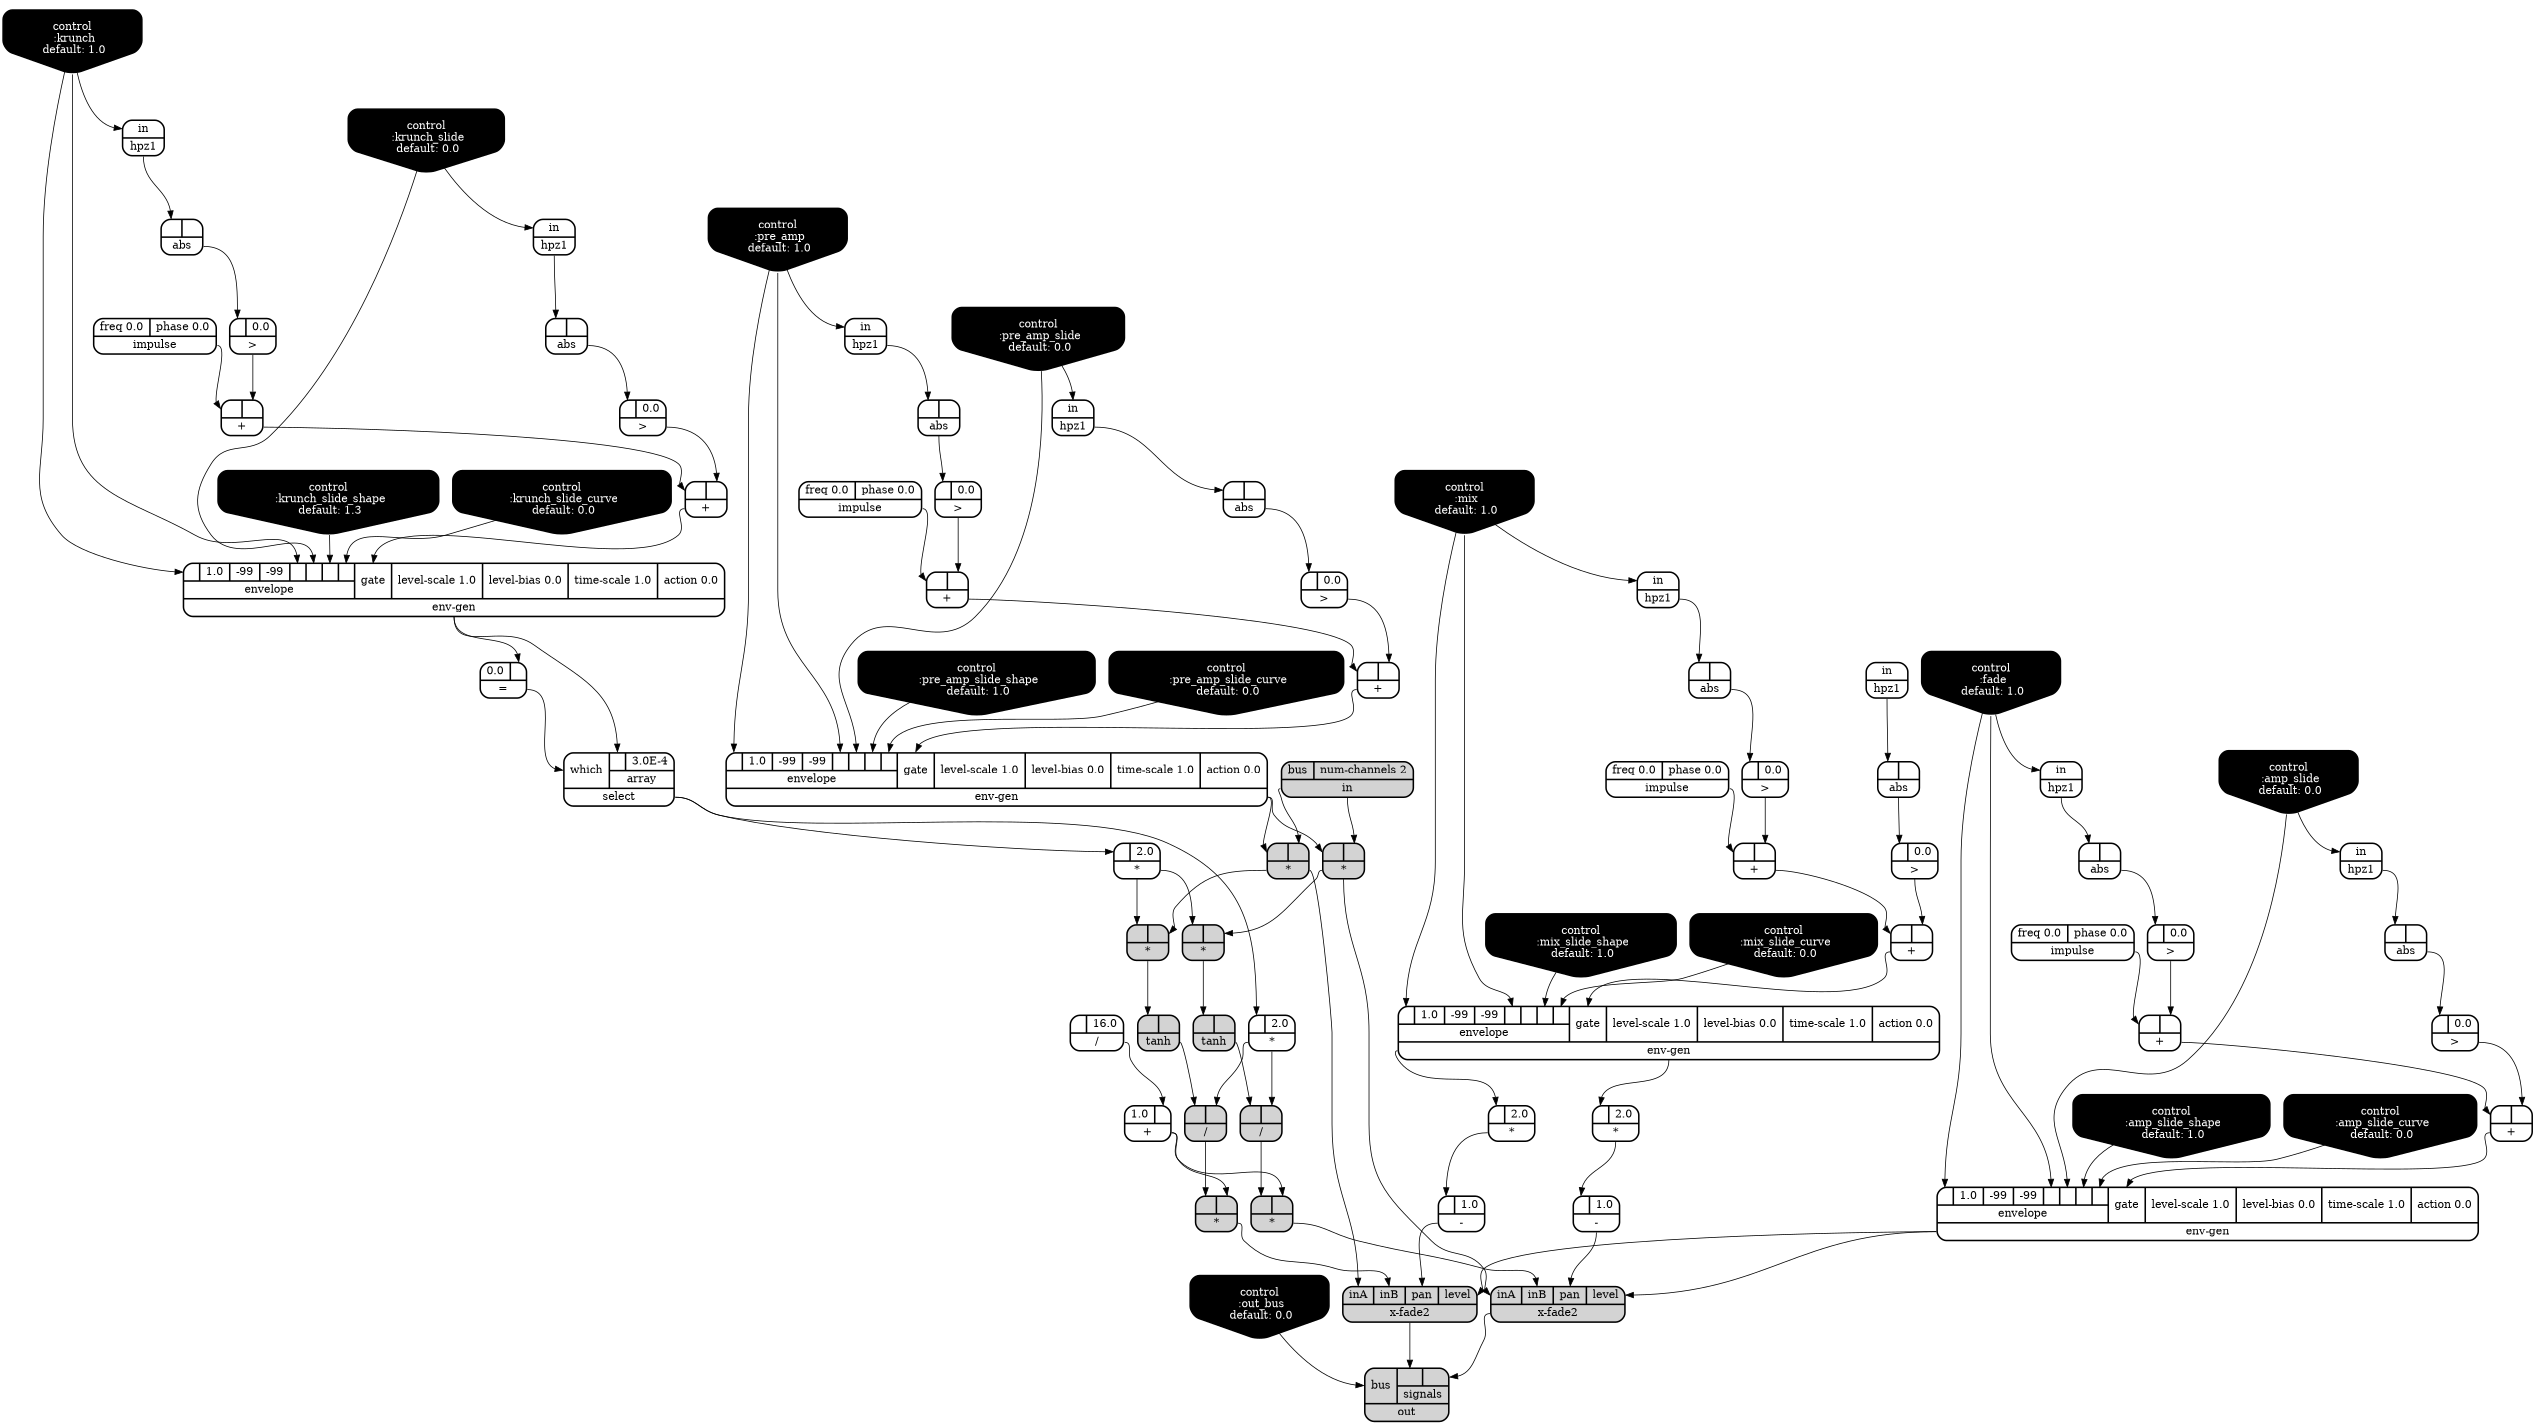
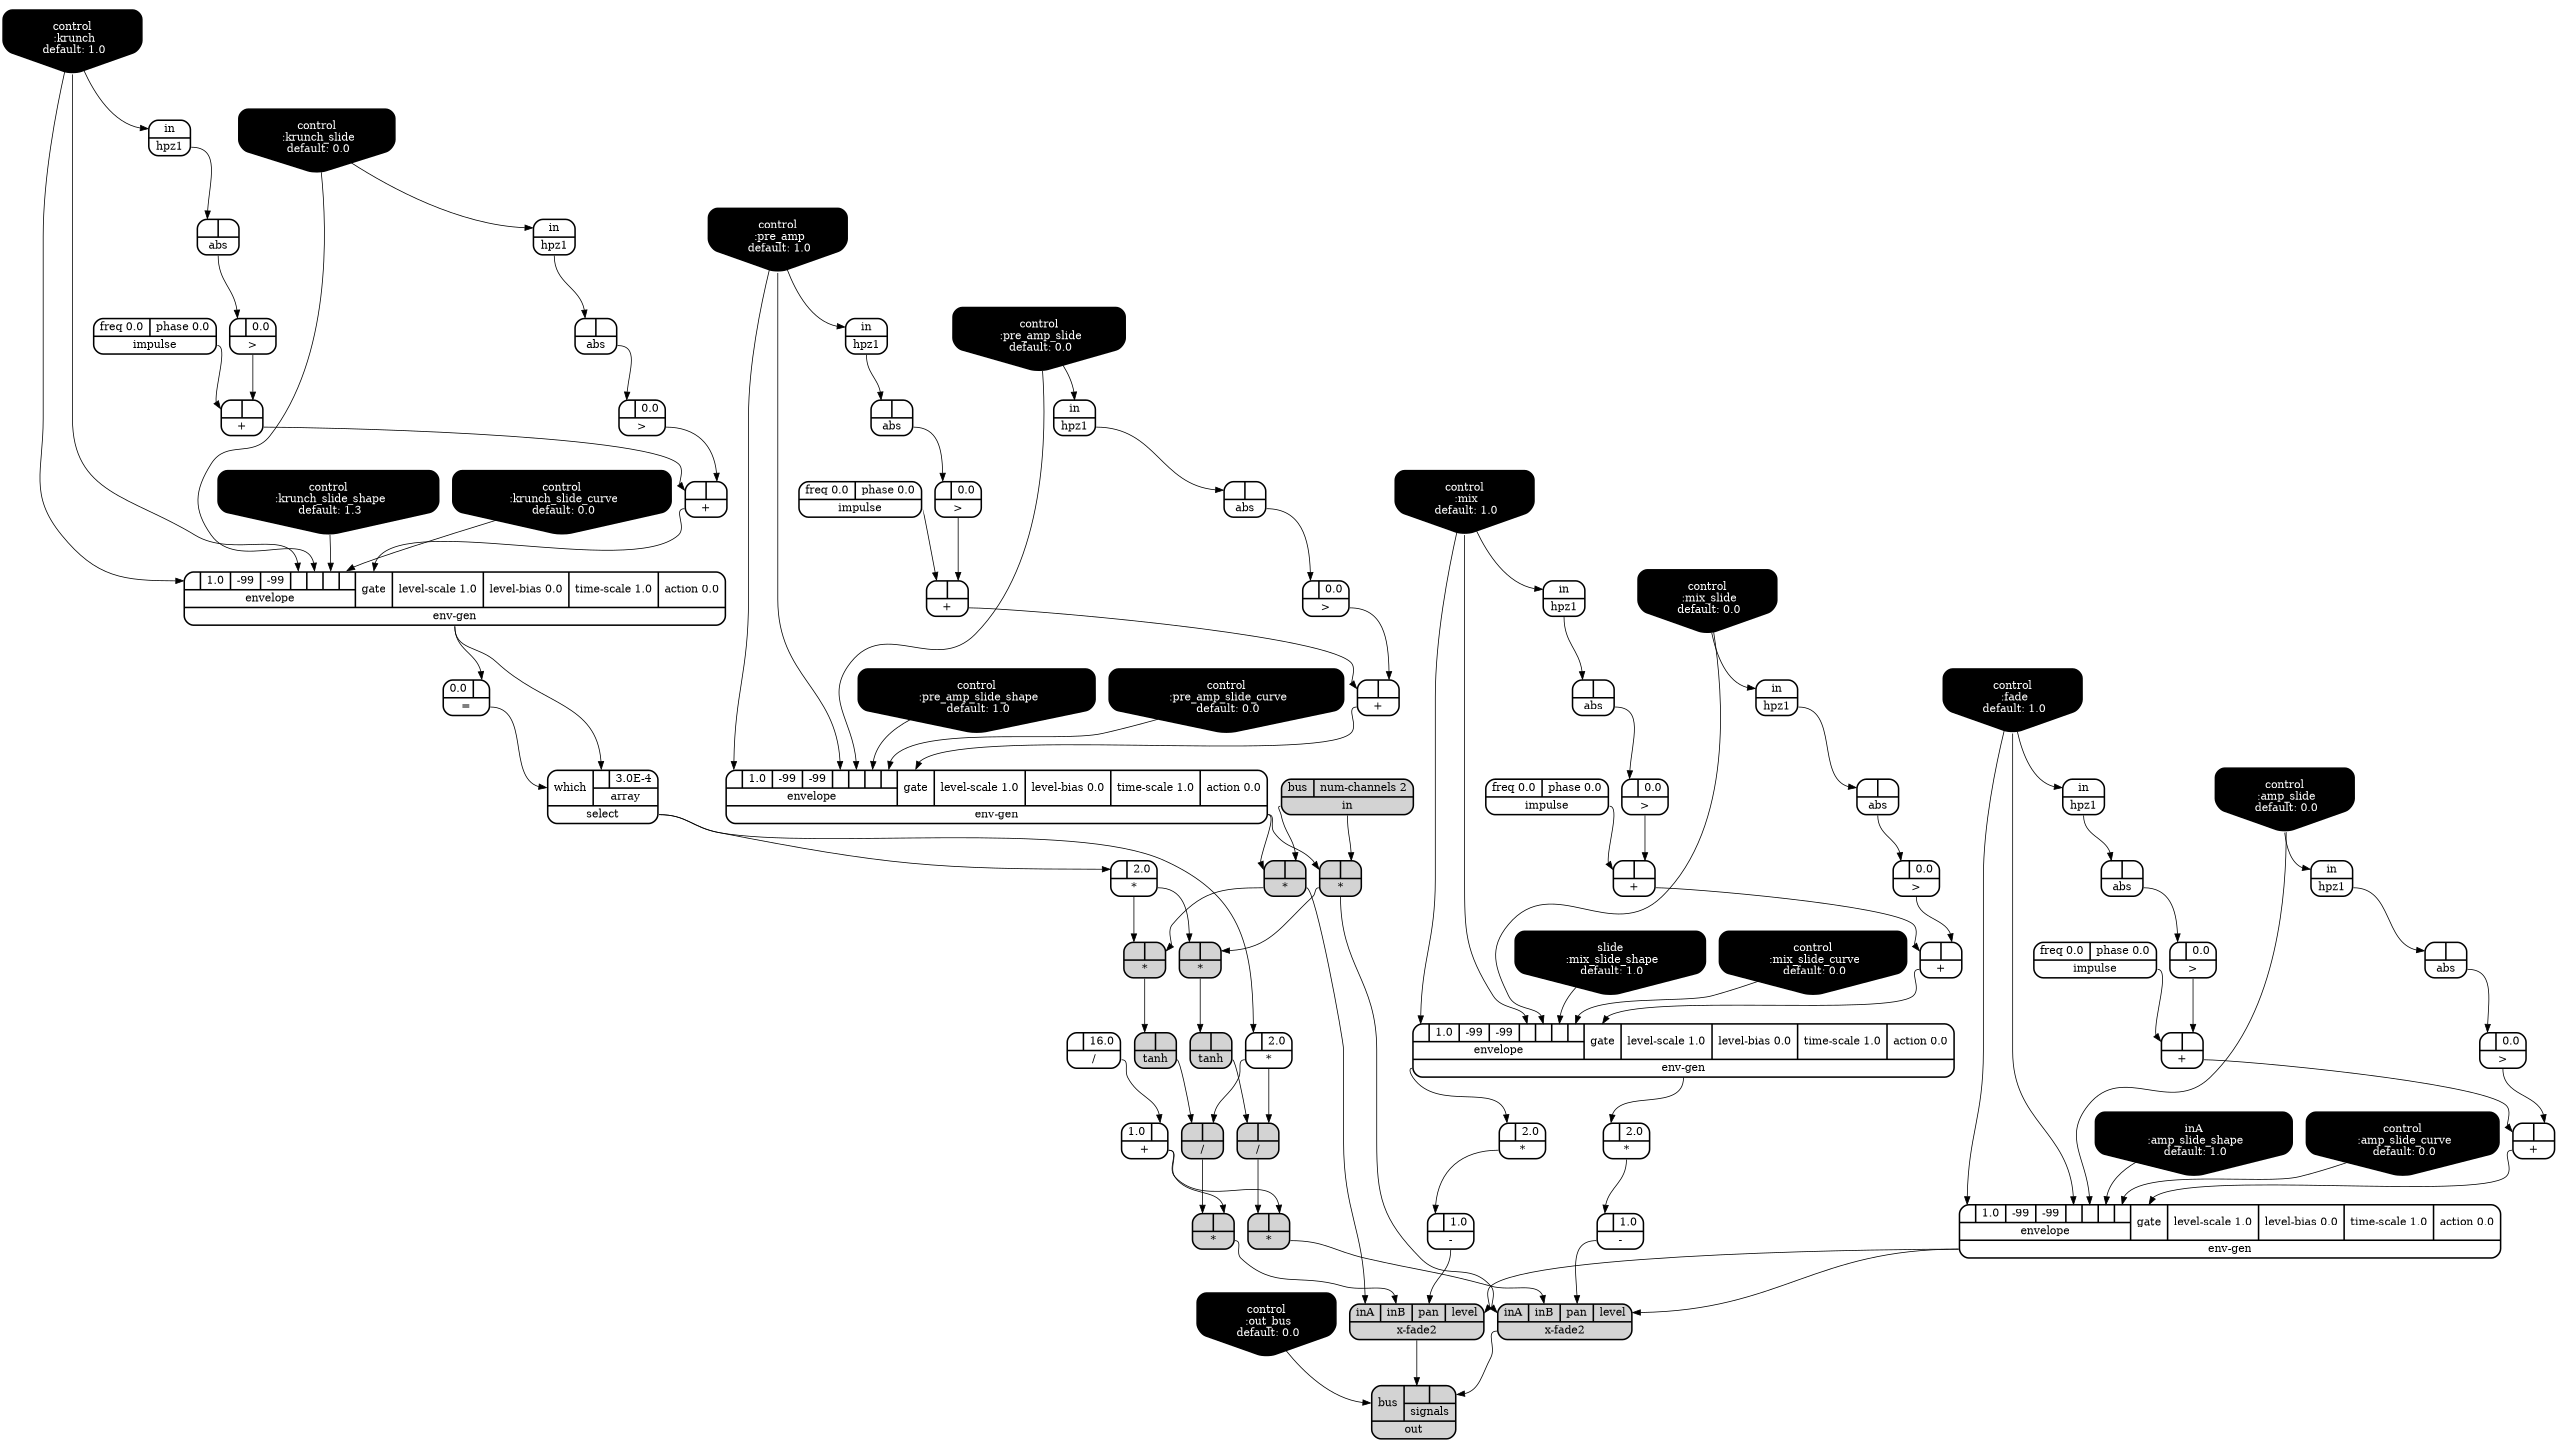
none -> (1707, 599)
(1581, 943) -> (1610, 960)
(2171, 1124) -> (2194, 1141)
